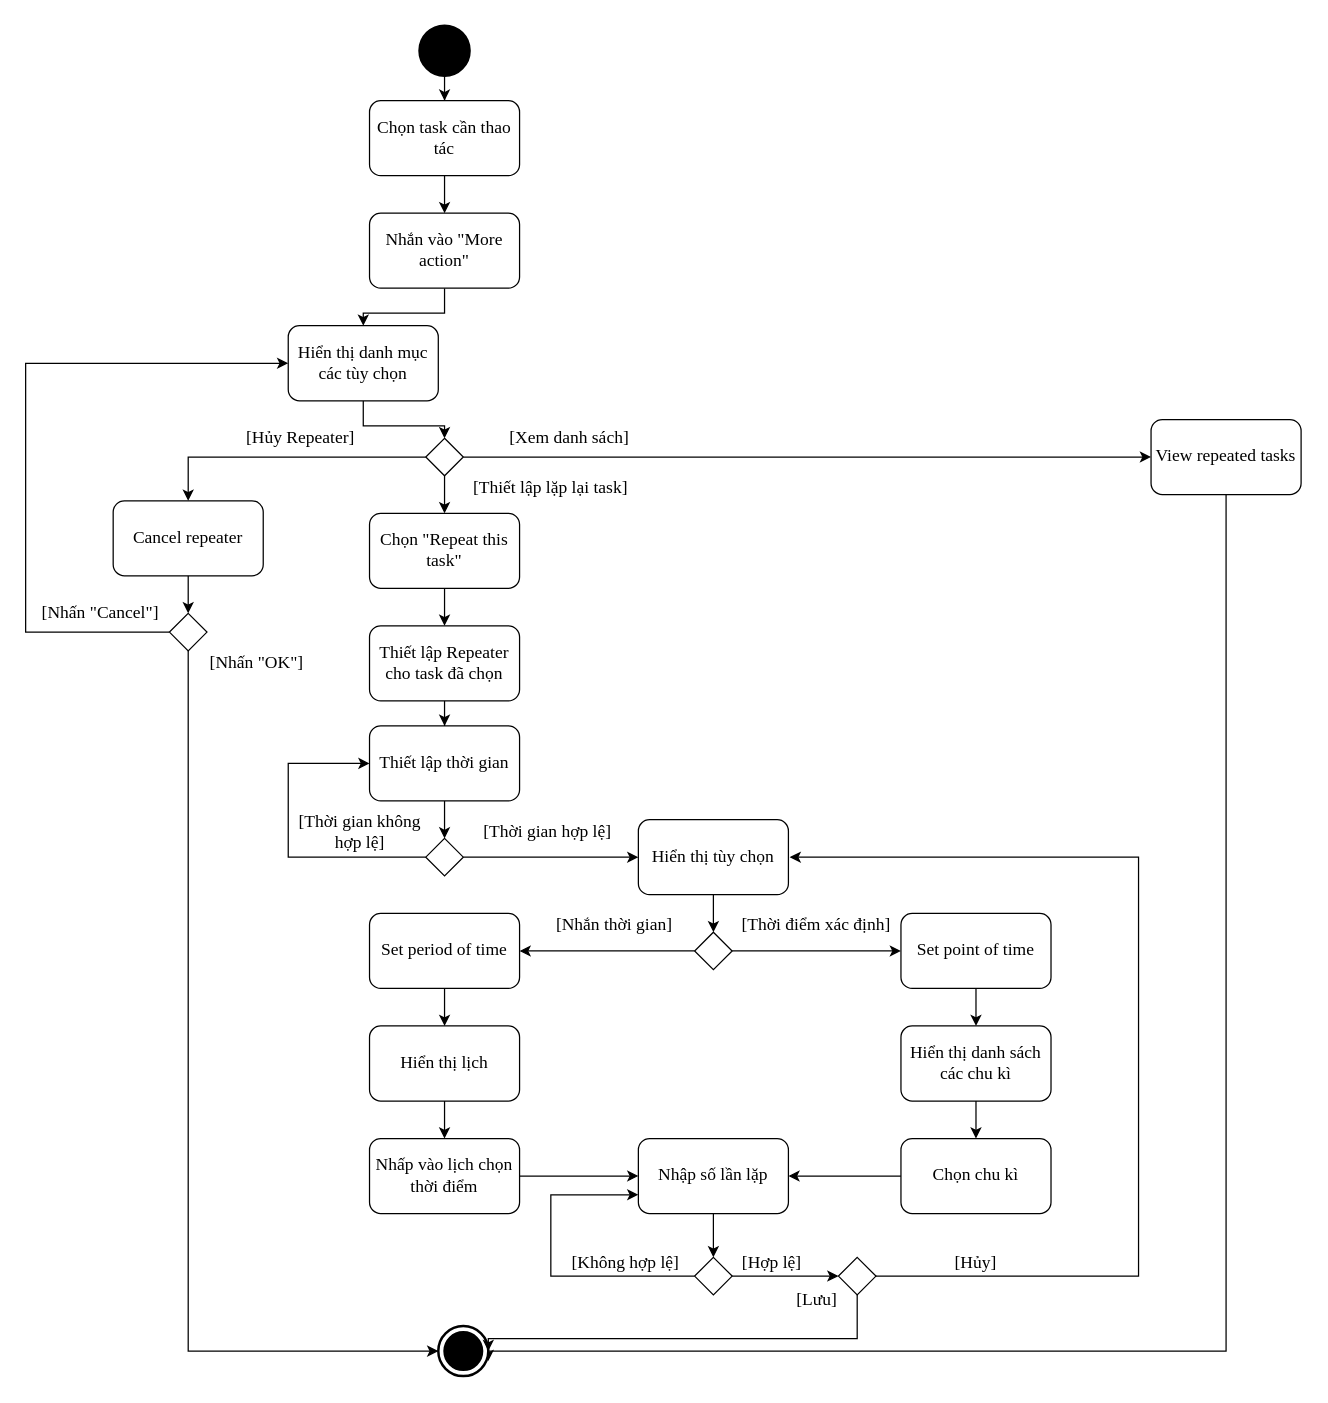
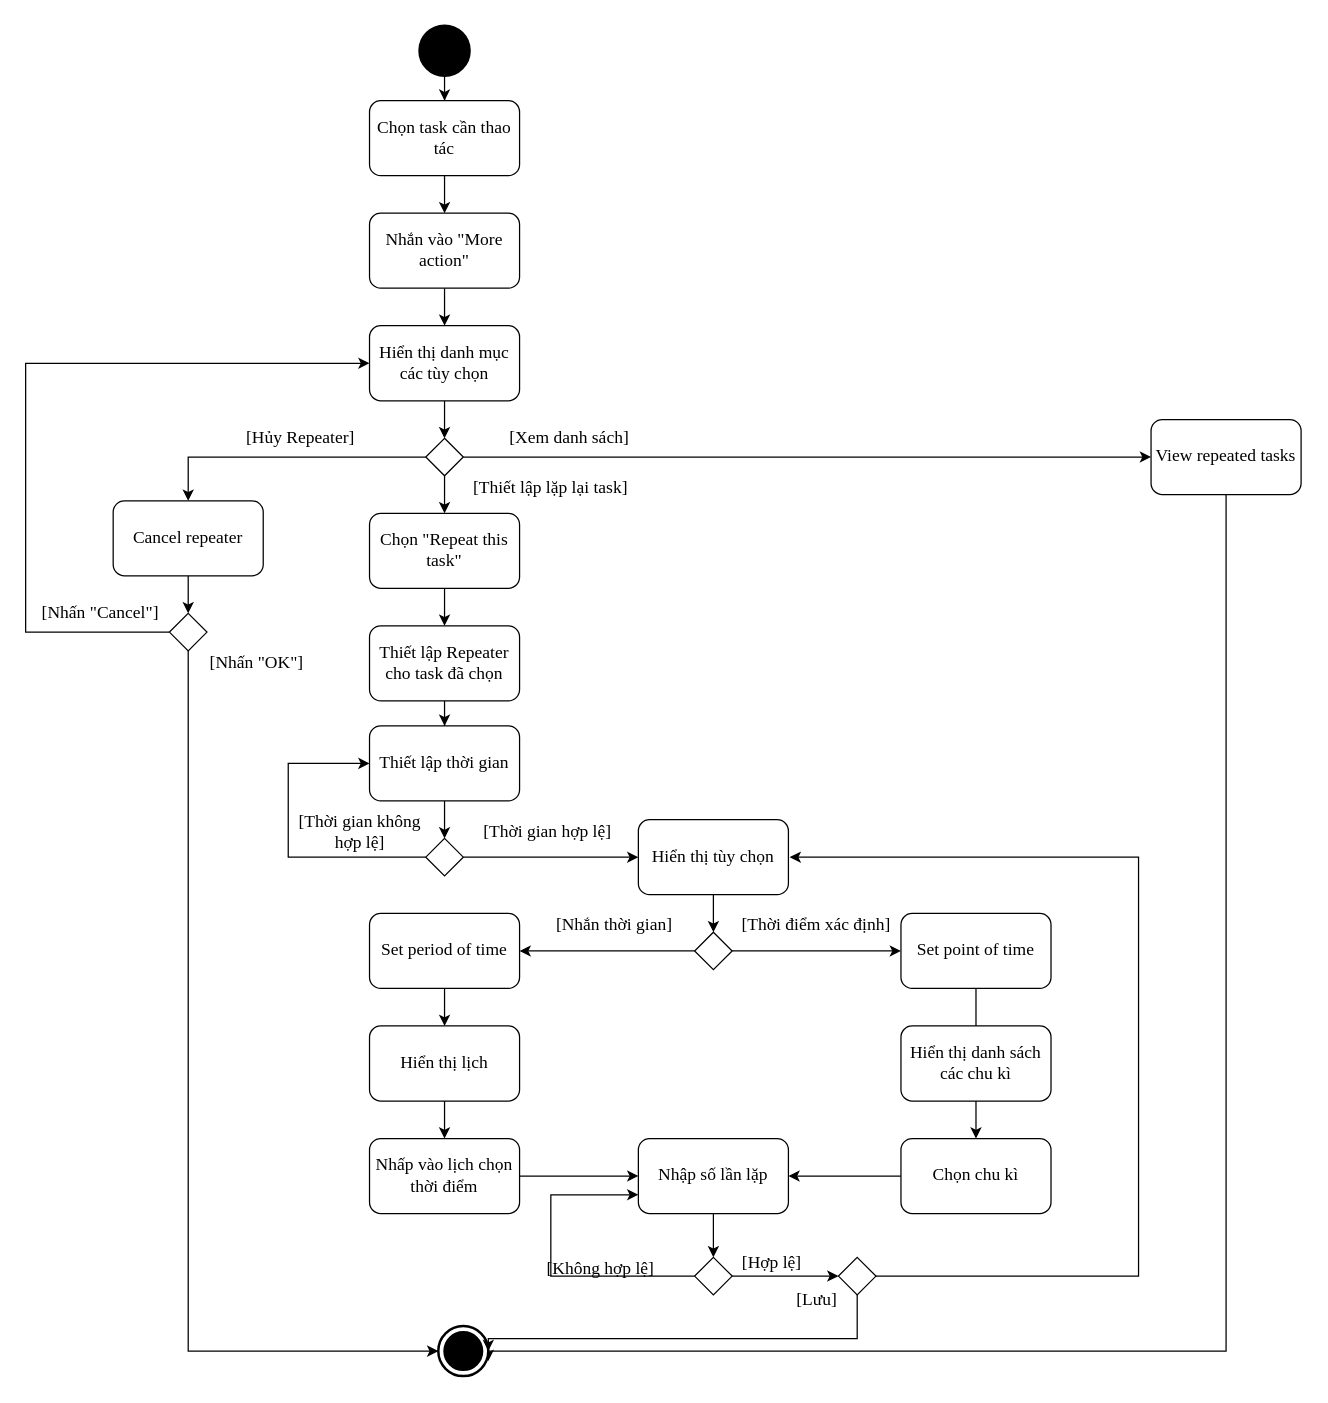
(363, 363) -> (444, 363)
(976, 1016) -> (976, 1019)
(626, 1263) -> (601, 1269)
(976, 1263) -> none
